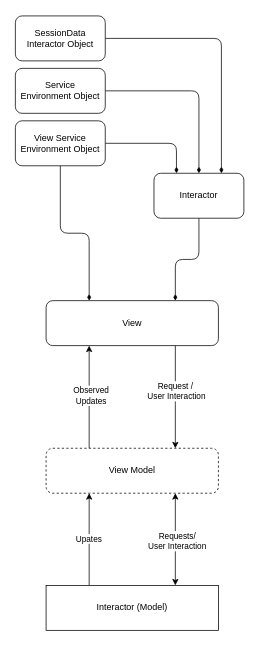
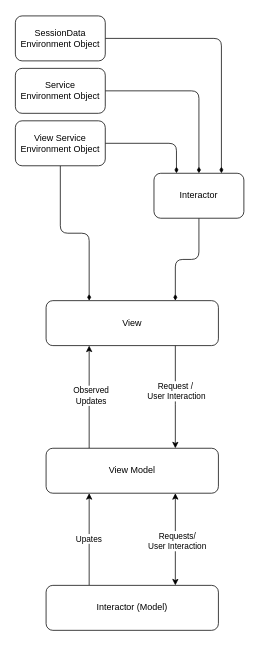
(60, 38) -> (60, 38)
(132, 471) -> (132, 471)
(132, 608) -> (132, 608)
